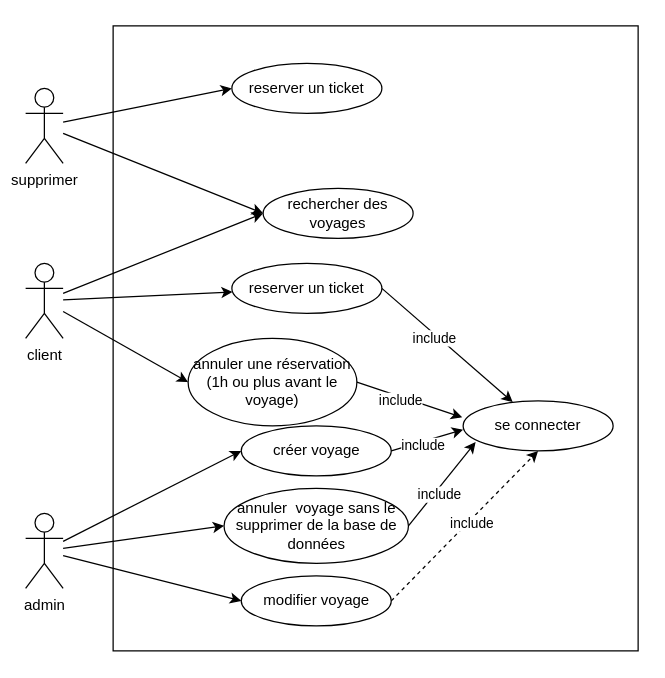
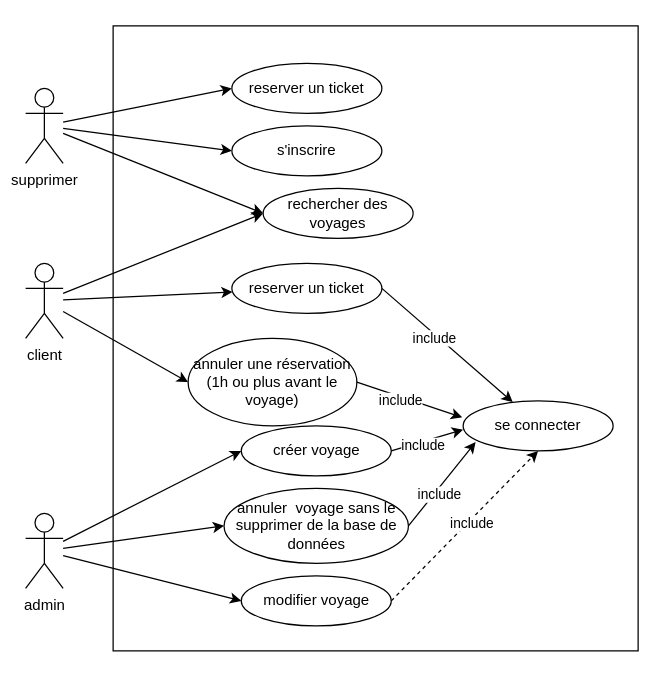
none -> (144, 139)
none -> (307, 151)
